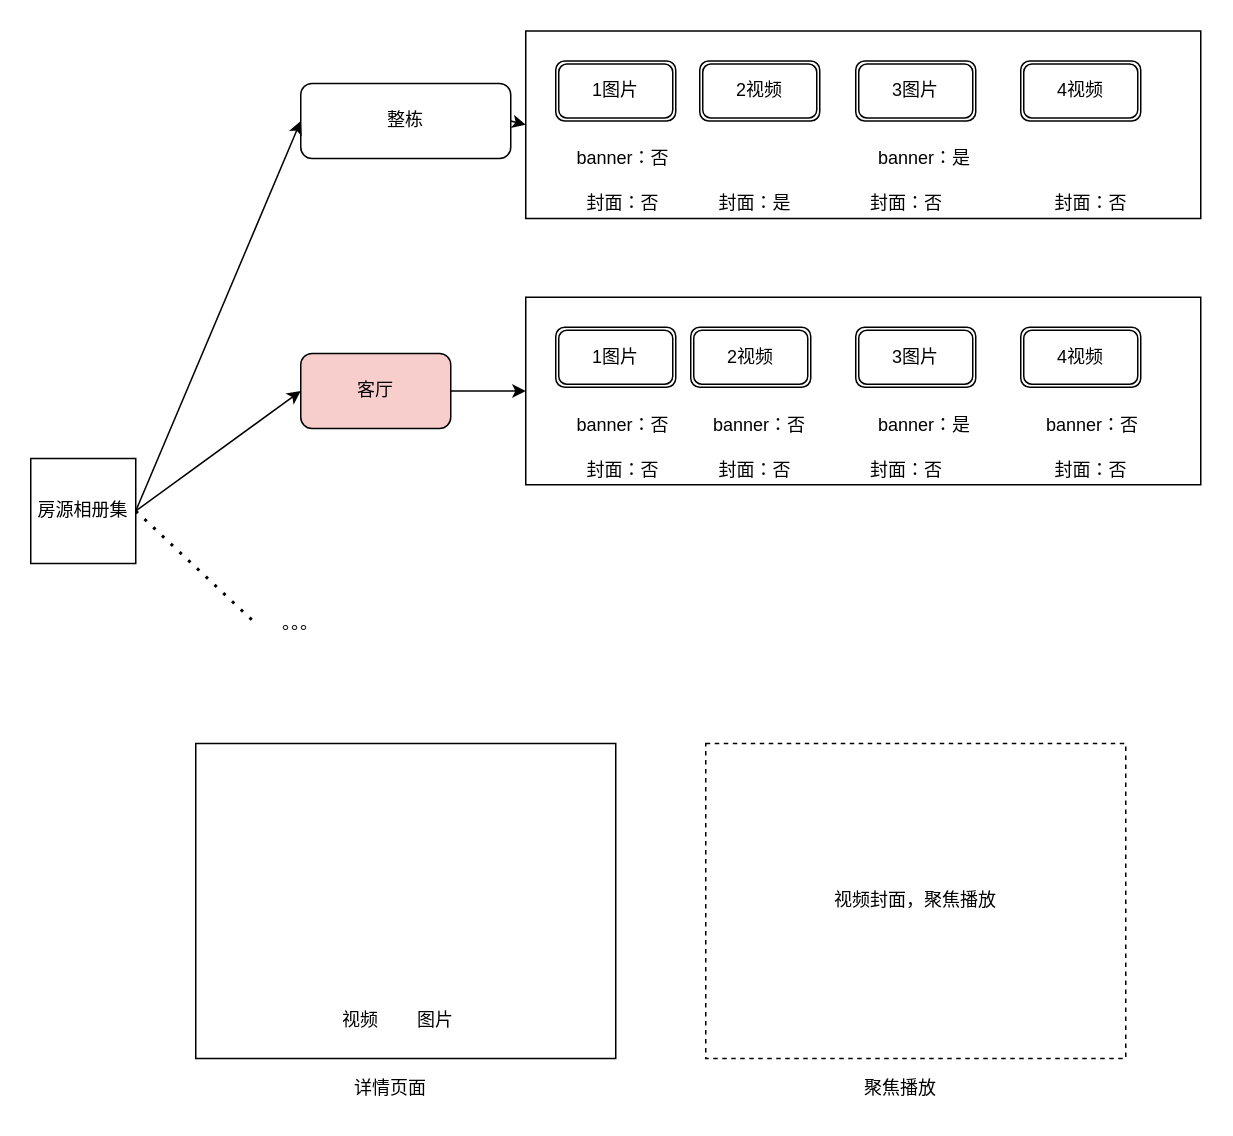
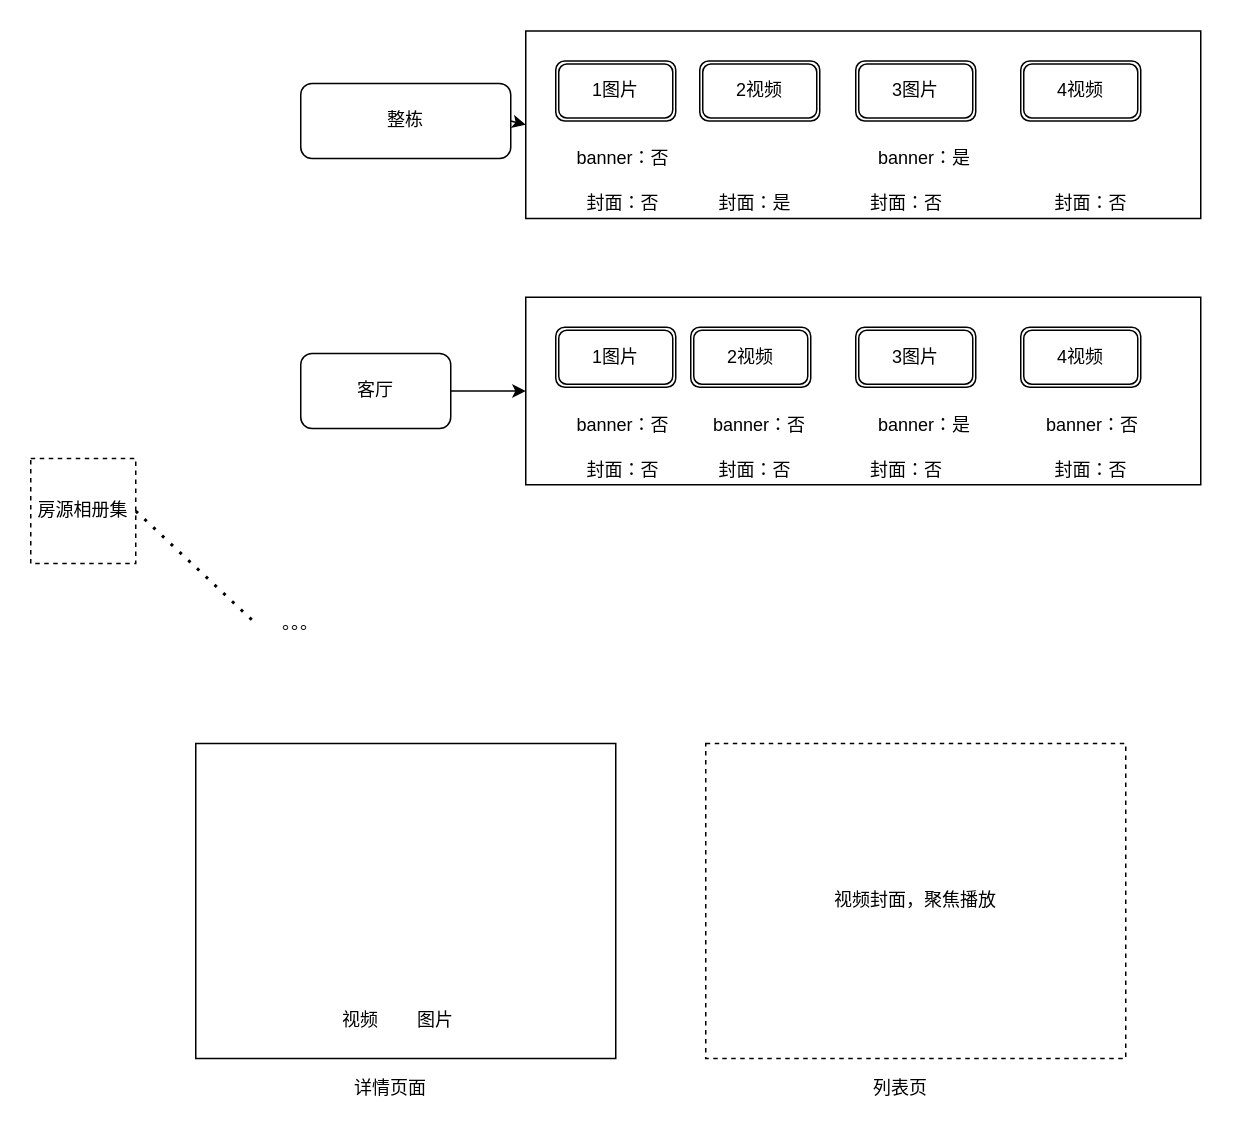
(217, 318) -> none
(376, 391) -> (376, 391)
(215, 453) -> none
(83, 511) -> (83, 511)
(901, 1088) -> (901, 1088)
